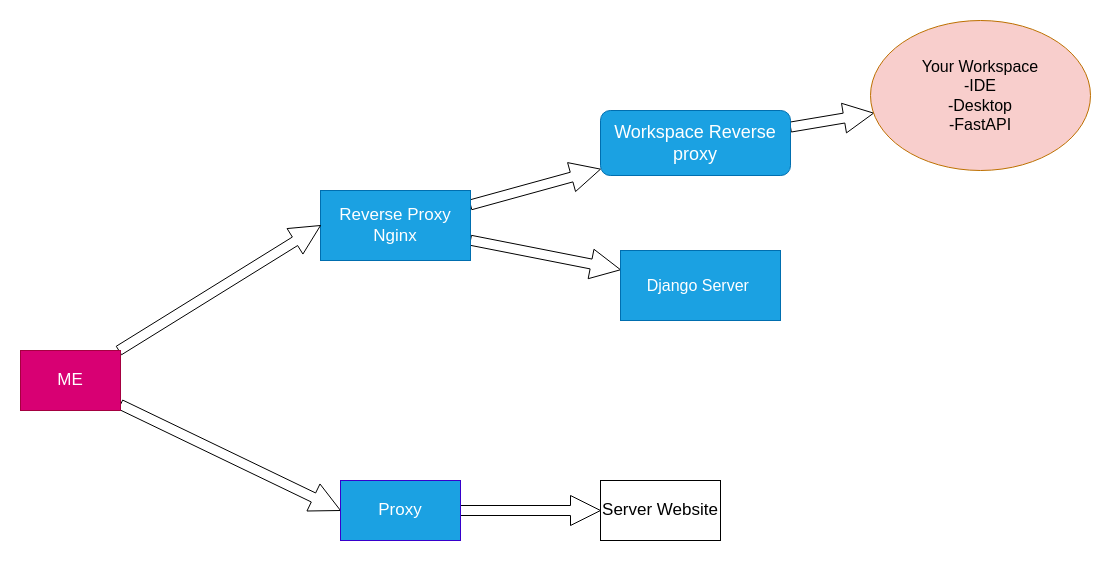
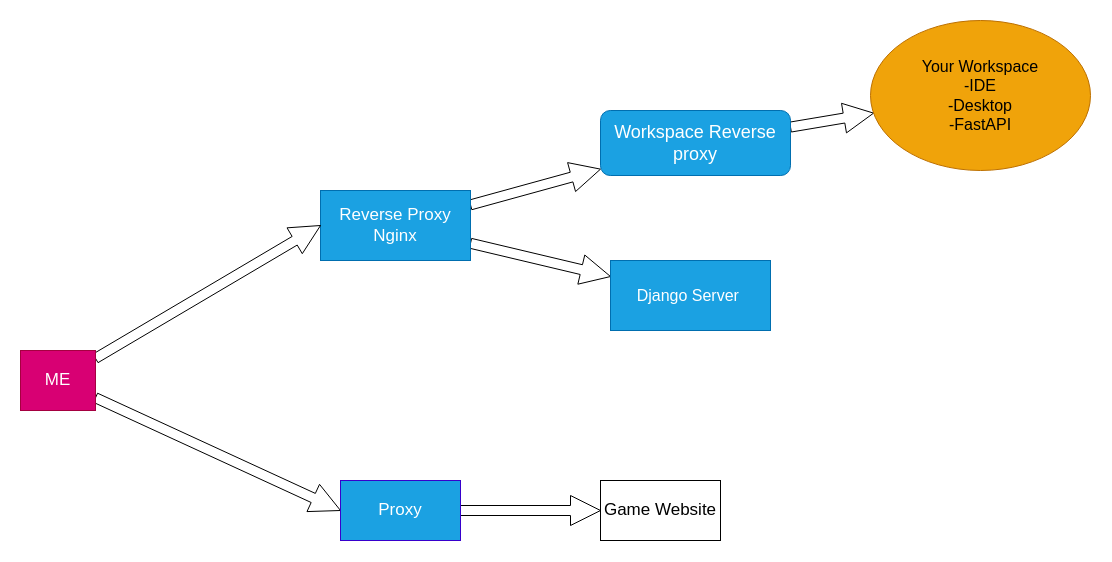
(981, 96) -> (981, 96)
(701, 286) -> (691, 296)
(71, 381) -> (58, 381)
(661, 511) -> (661, 511)
